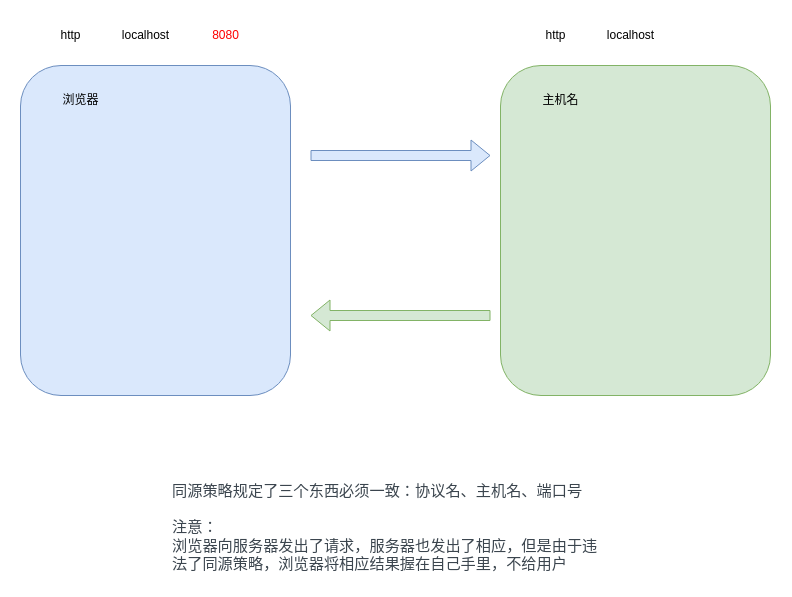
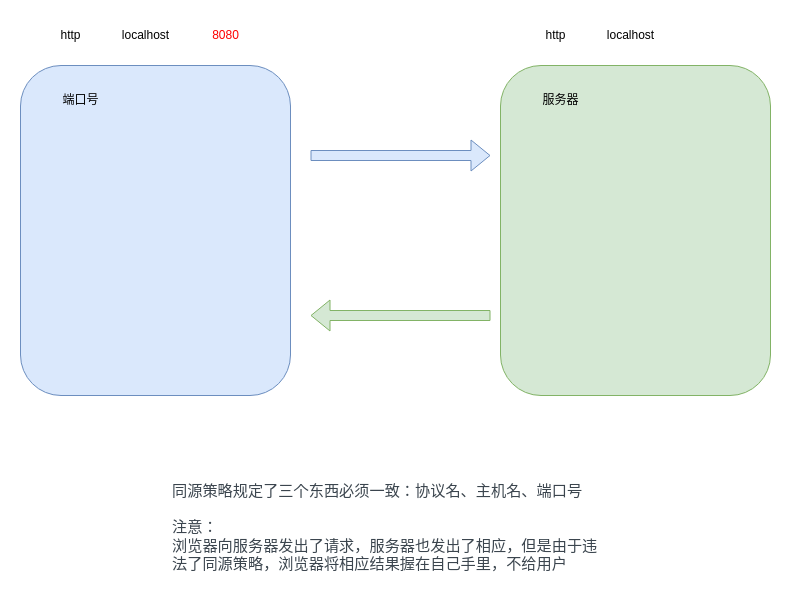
(81, 101) -> (81, 101)
(561, 101) -> (561, 101)
